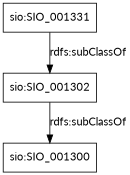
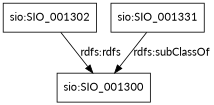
(50, 49) -> (133, 49)
(88, 123) -> (101, 53)
